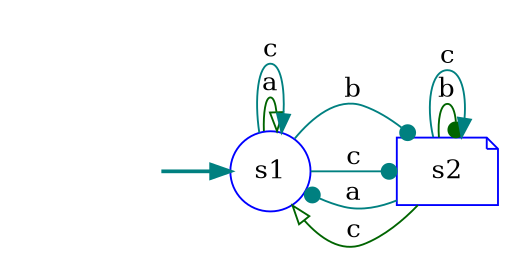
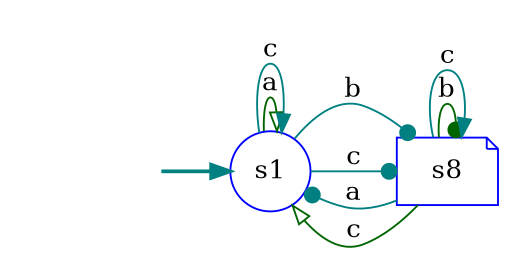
(447, 171) -> (447, 171)
